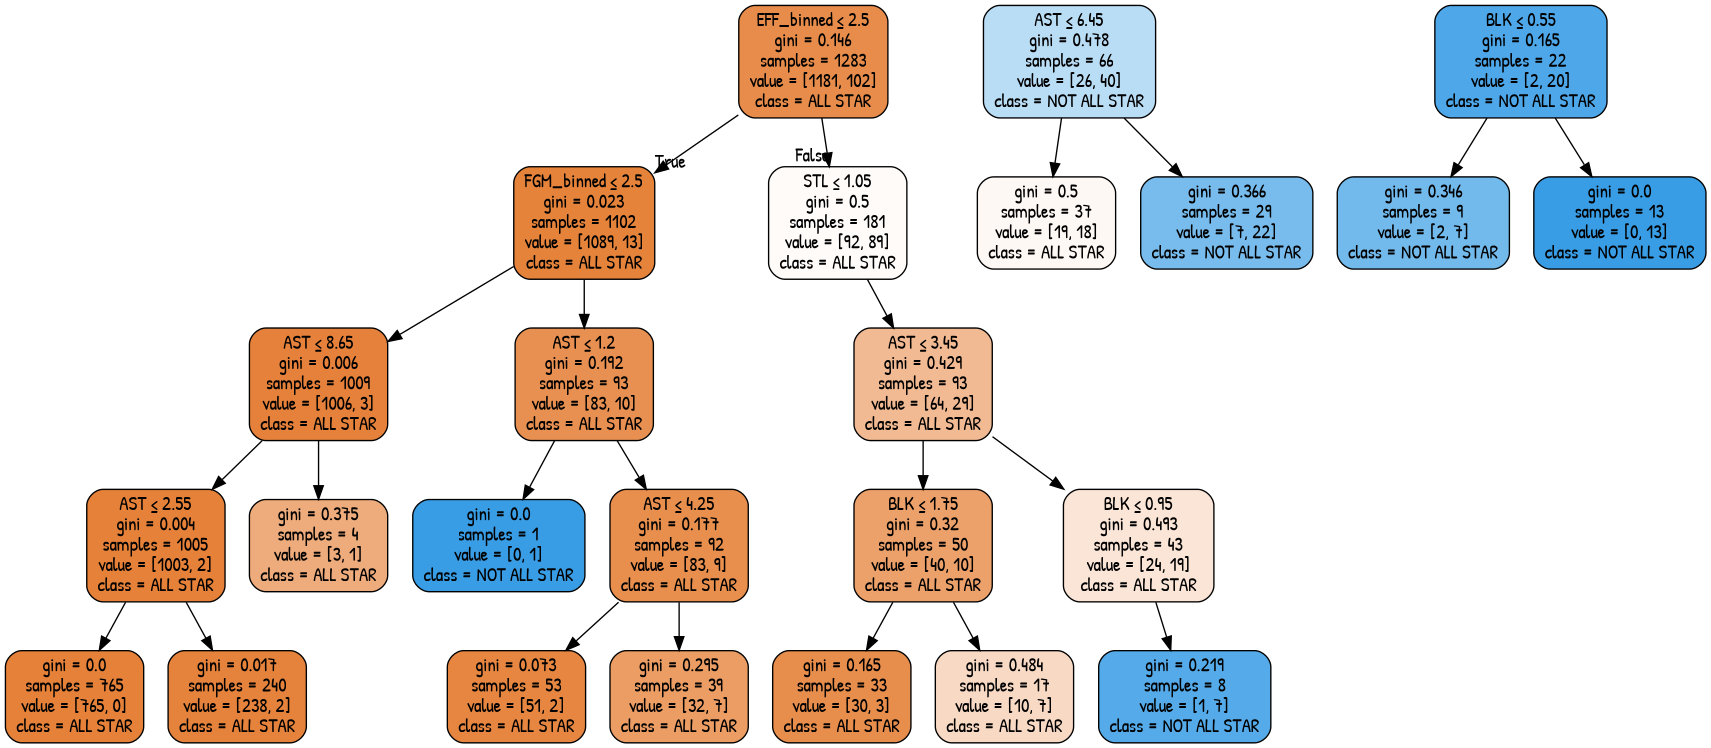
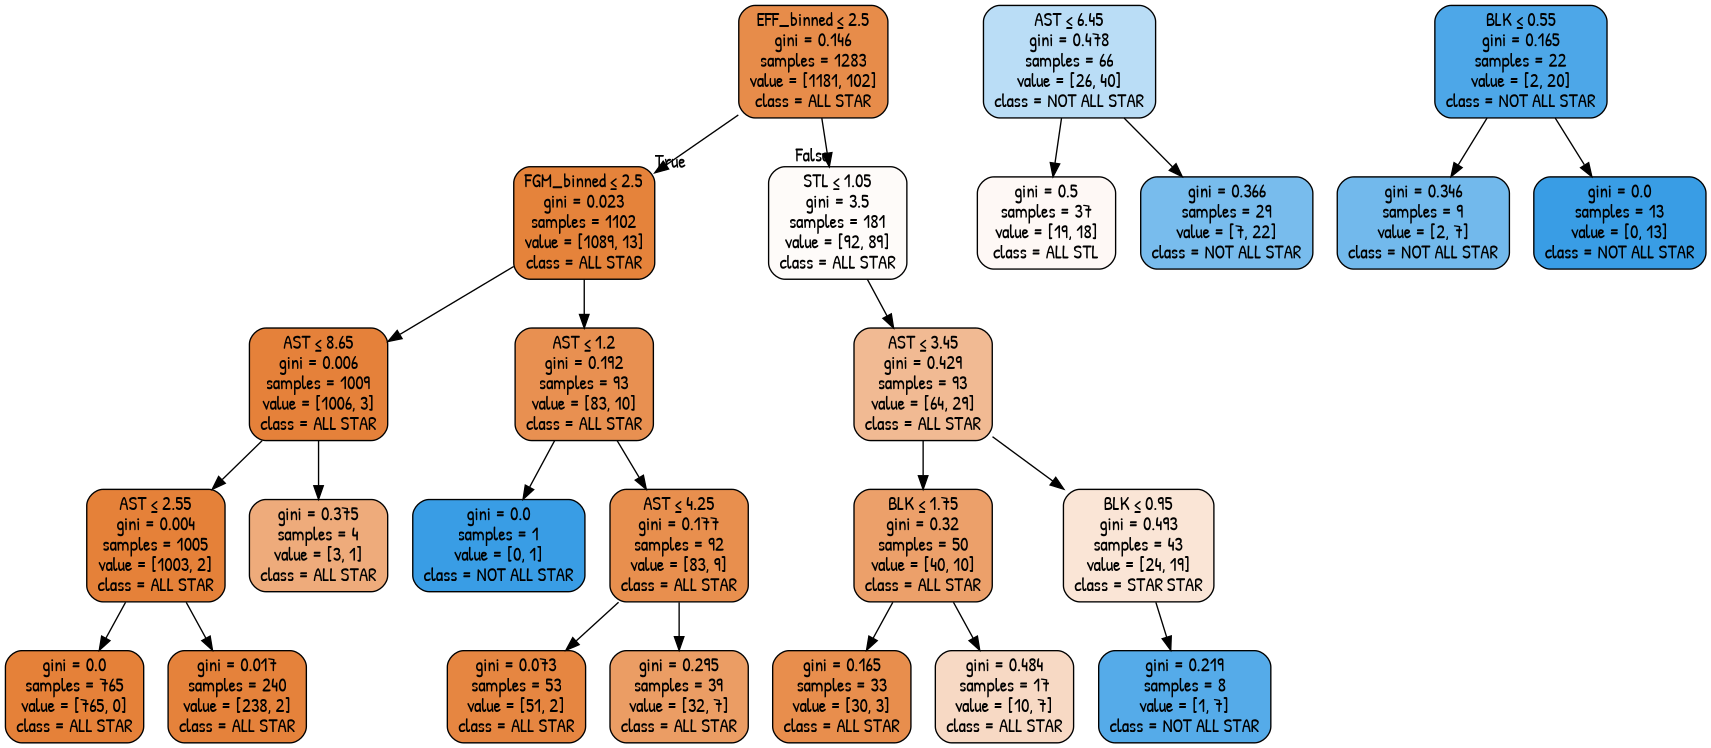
(838, 202) -> (838, 202)
(1046, 253) -> (1046, 253)
(1139, 586) -> (1139, 586)
